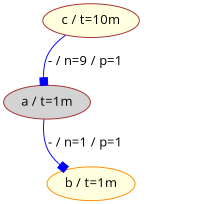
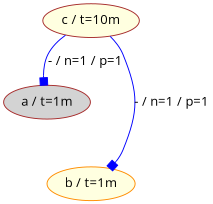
(85, 61) -> (85, 61)
(45, 143) -> (135, 98)
